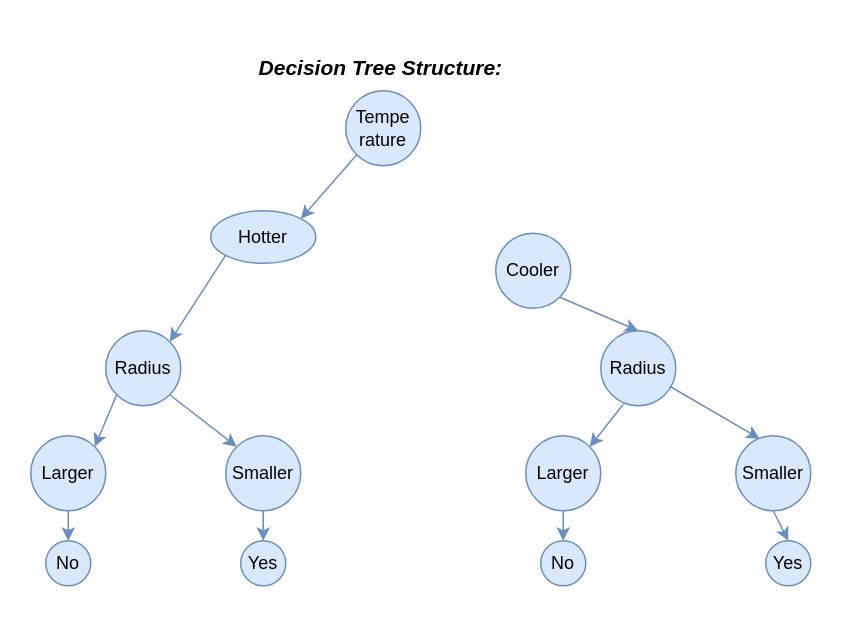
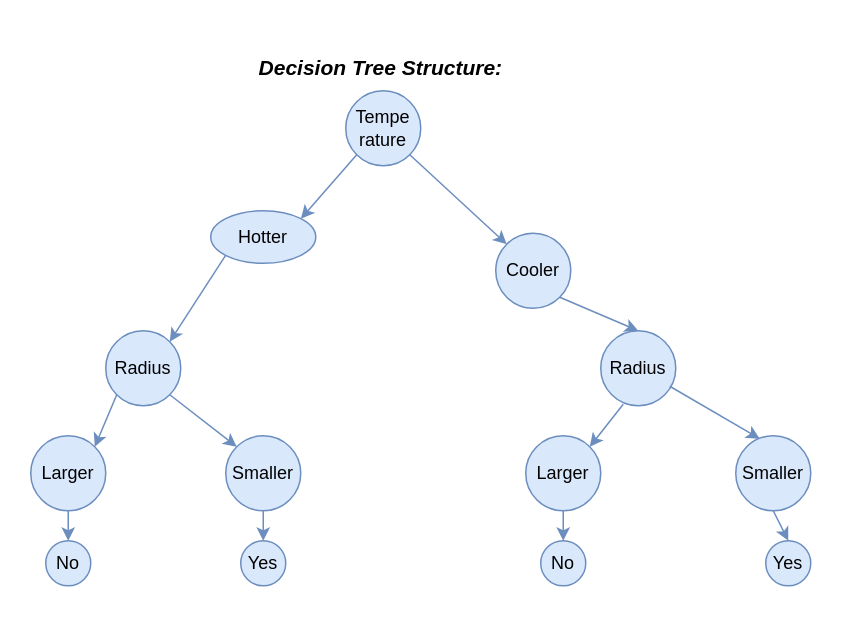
none -> (455, 196)
